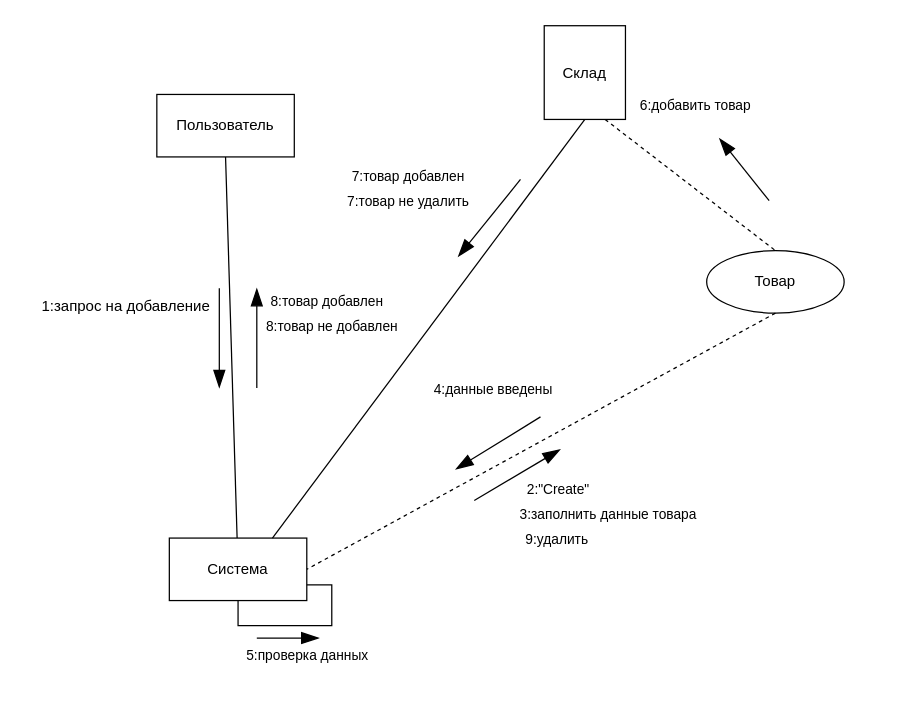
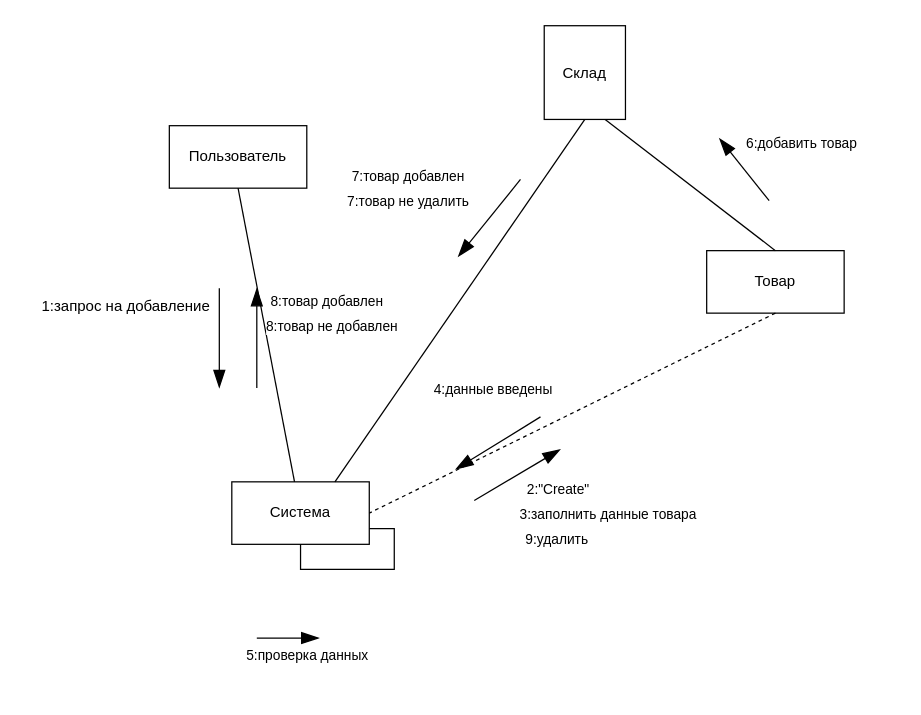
(713, 113) -> (819, 151)
(226, 126) -> (238, 157)
(689, 184) -> (689, 184)
(776, 282) -> (776, 282)
(238, 569) -> (301, 513)
